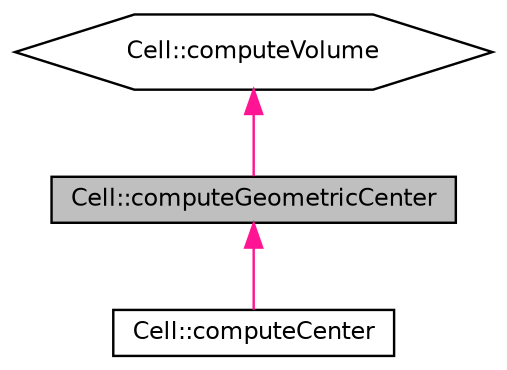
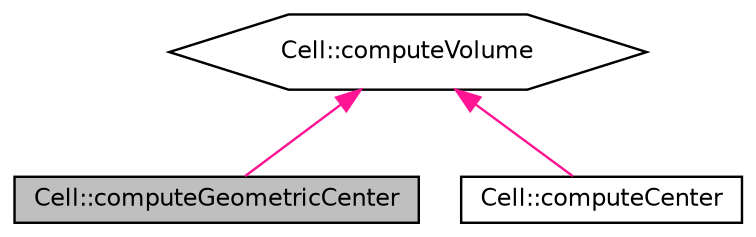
(254, 279) -> (524, 140)
